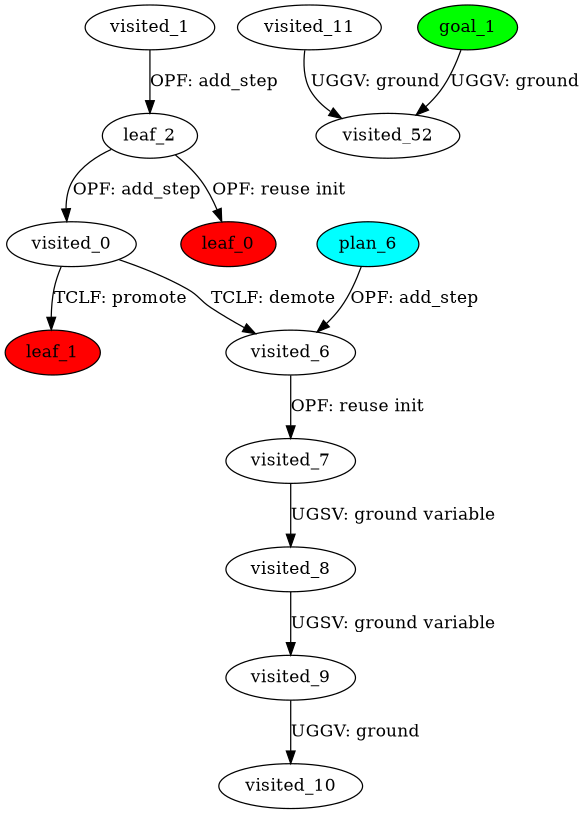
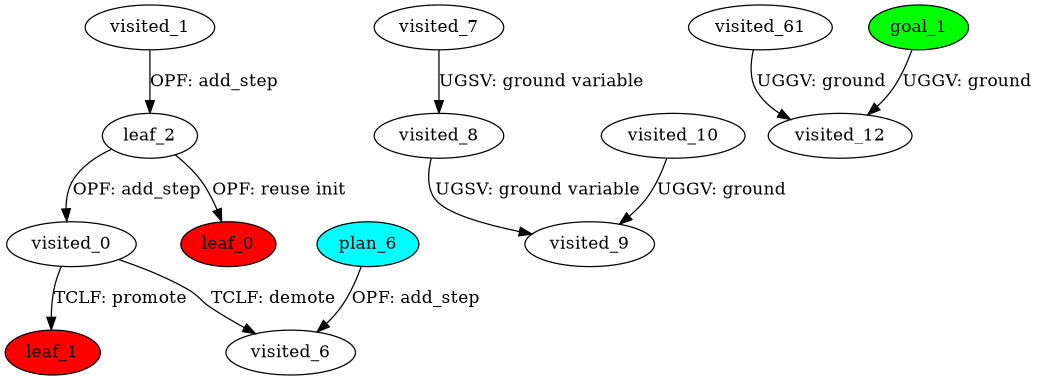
(309, 27) -> (760, 27)
(388, 136) -> (840, 136)
(291, 401) -> none
(291, 726) -> (652, 190)
